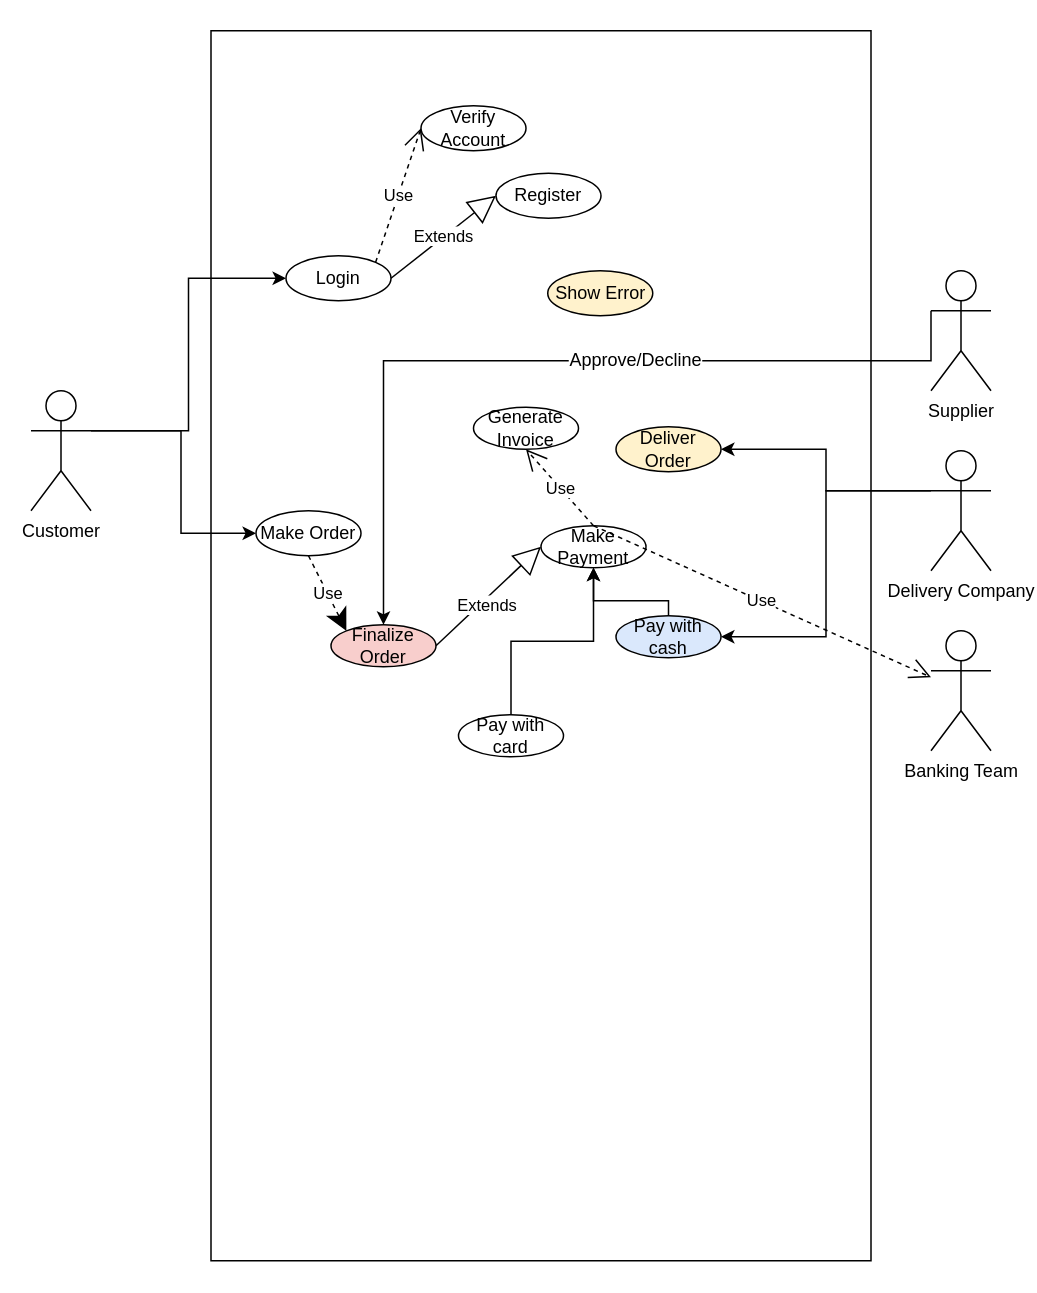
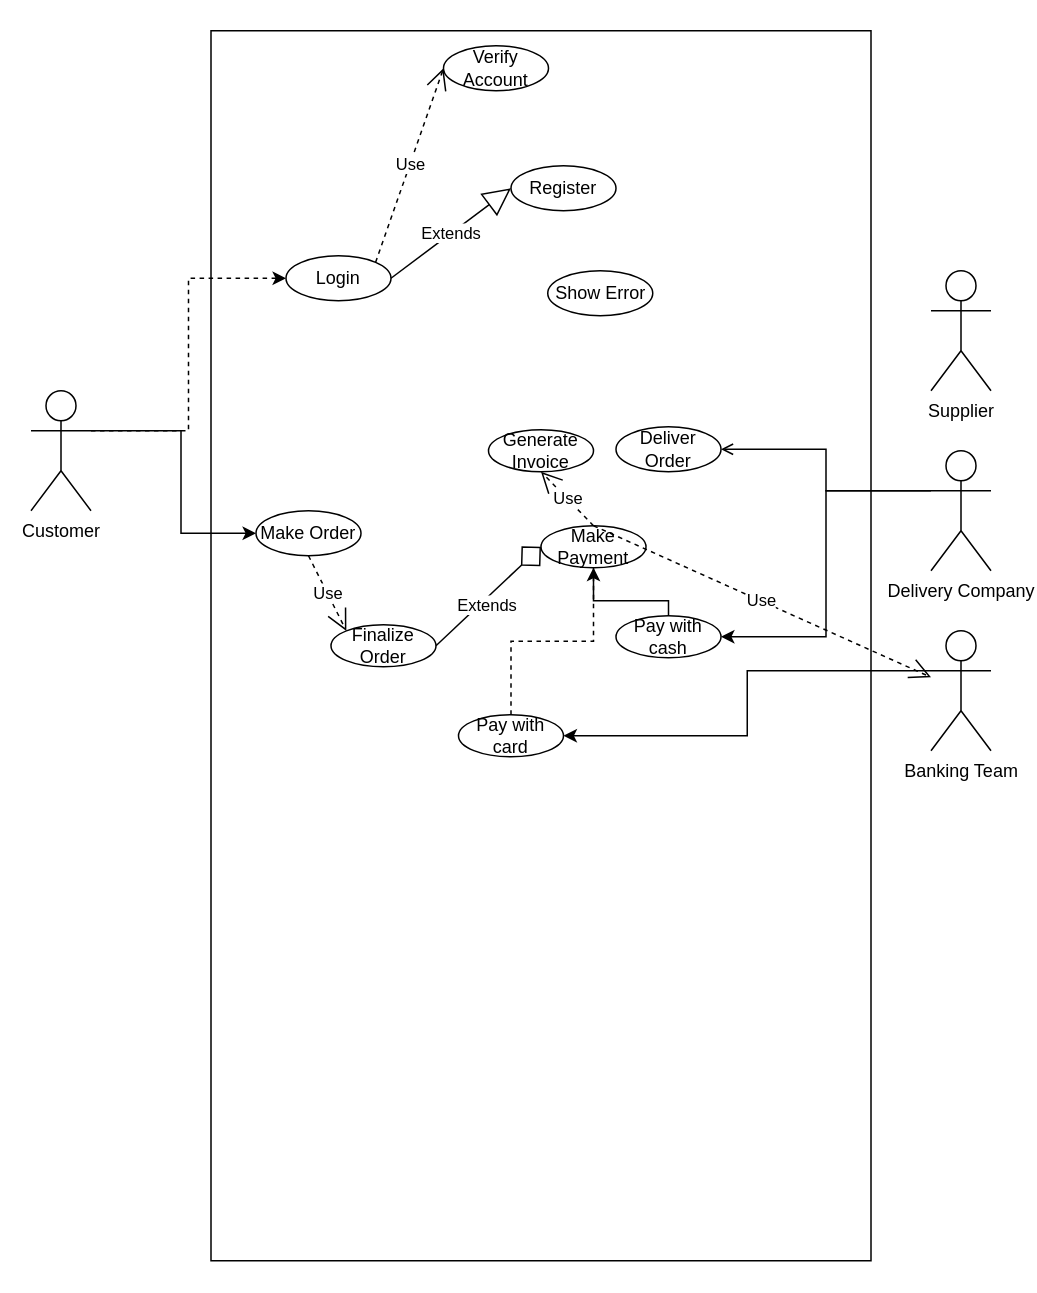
(473, 128) -> (496, 68)
(548, 196) -> (563, 188)
(600, 293) -> (600, 293)
(188, 315) -> (188, 315)
(554, 361) -> none
(526, 428) -> (541, 451)
(668, 449) -> (668, 449)
(732, 449) -> (729, 449)
(520, 567) -> (520, 566)
(595, 601) -> (595, 601)
(338, 615) -> (341, 620)
(668, 637) -> (668, 637)
(537, 641) -> (537, 641)
(383, 646) -> (383, 646)
none -> (747, 708)
